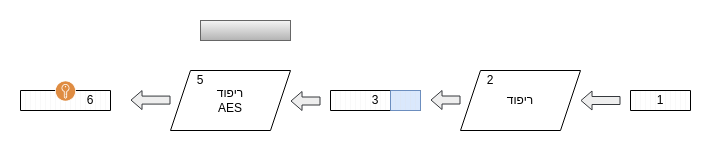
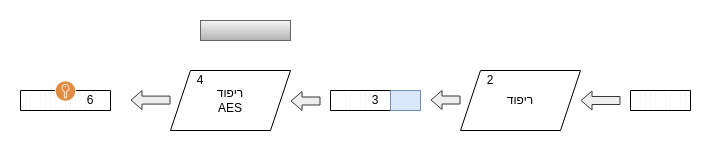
(201, 81) -> (201, 81)
(661, 101) -> none
